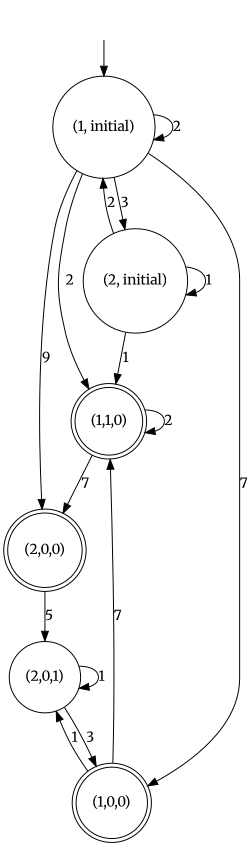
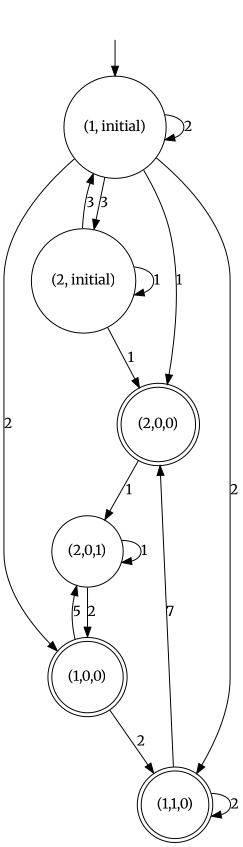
(111, 203) -> (91, 203)
(122, 353) -> (121, 353)
(46, 358) -> (179, 281)
(244, 484) -> (8, 424)
(49, 616) -> (129, 491)
(118, 616) -> (141, 742)
(75, 738) -> (77, 612)
(91, 738) -> (92, 612)
